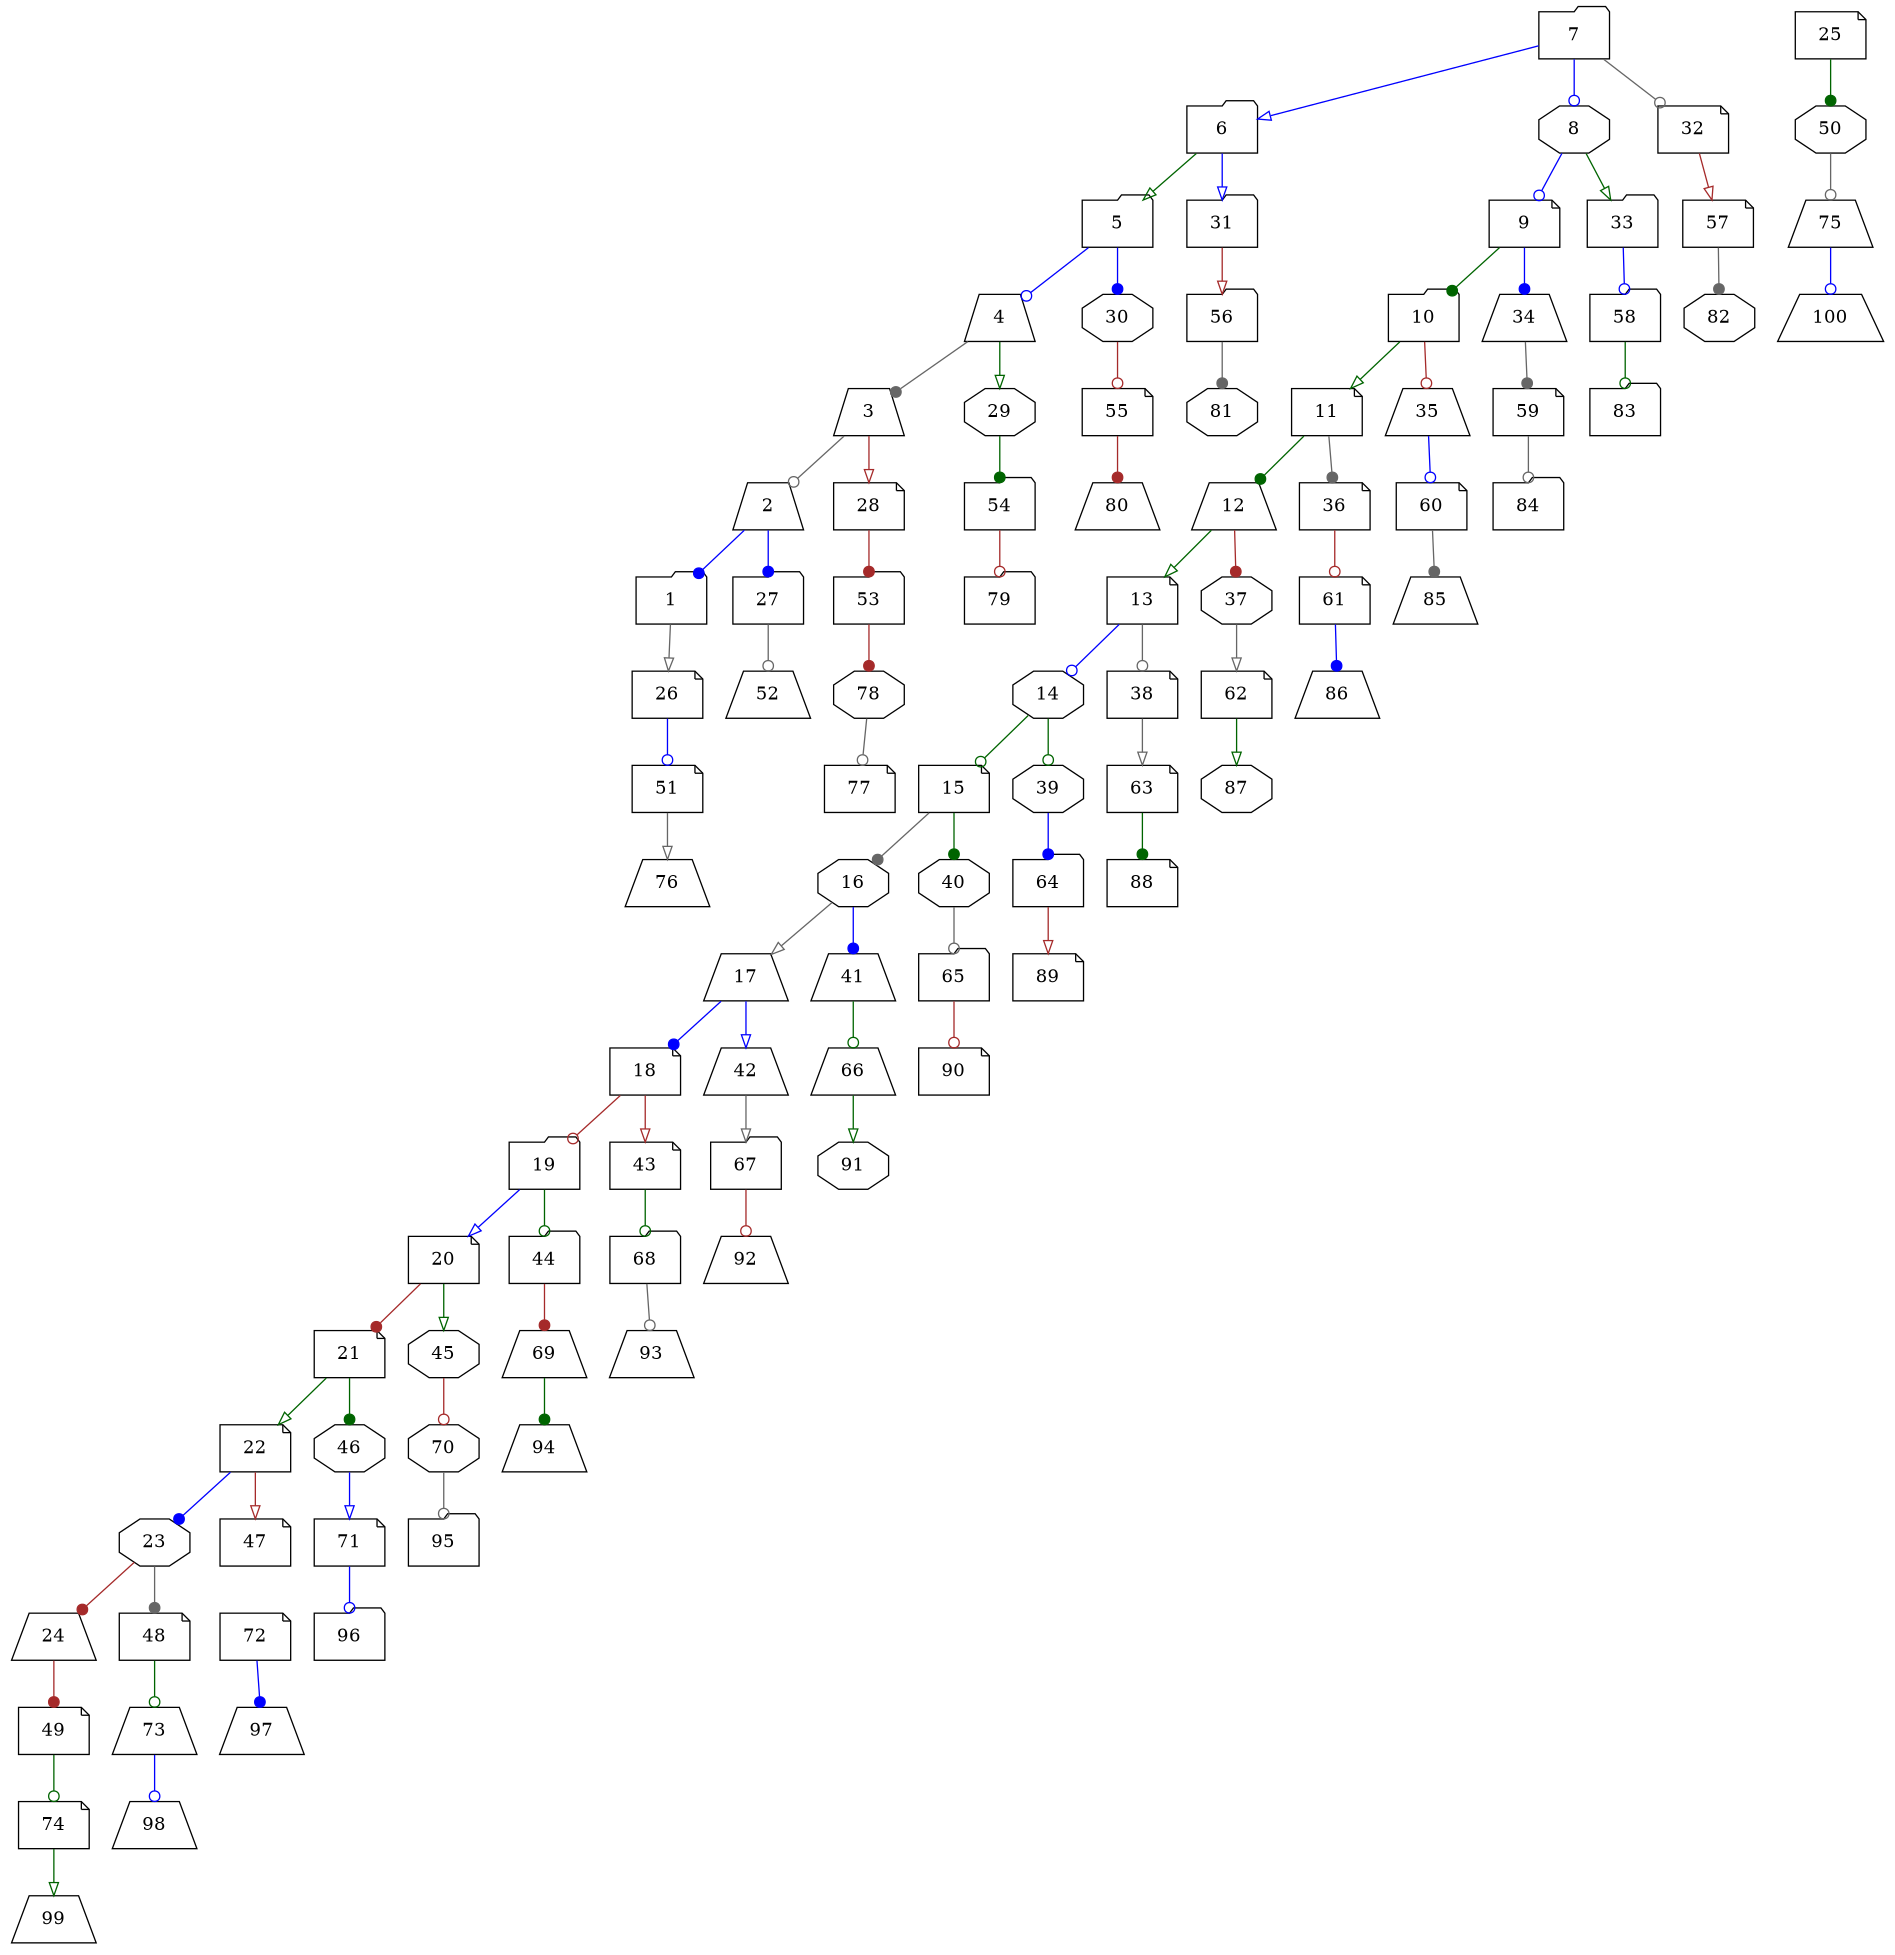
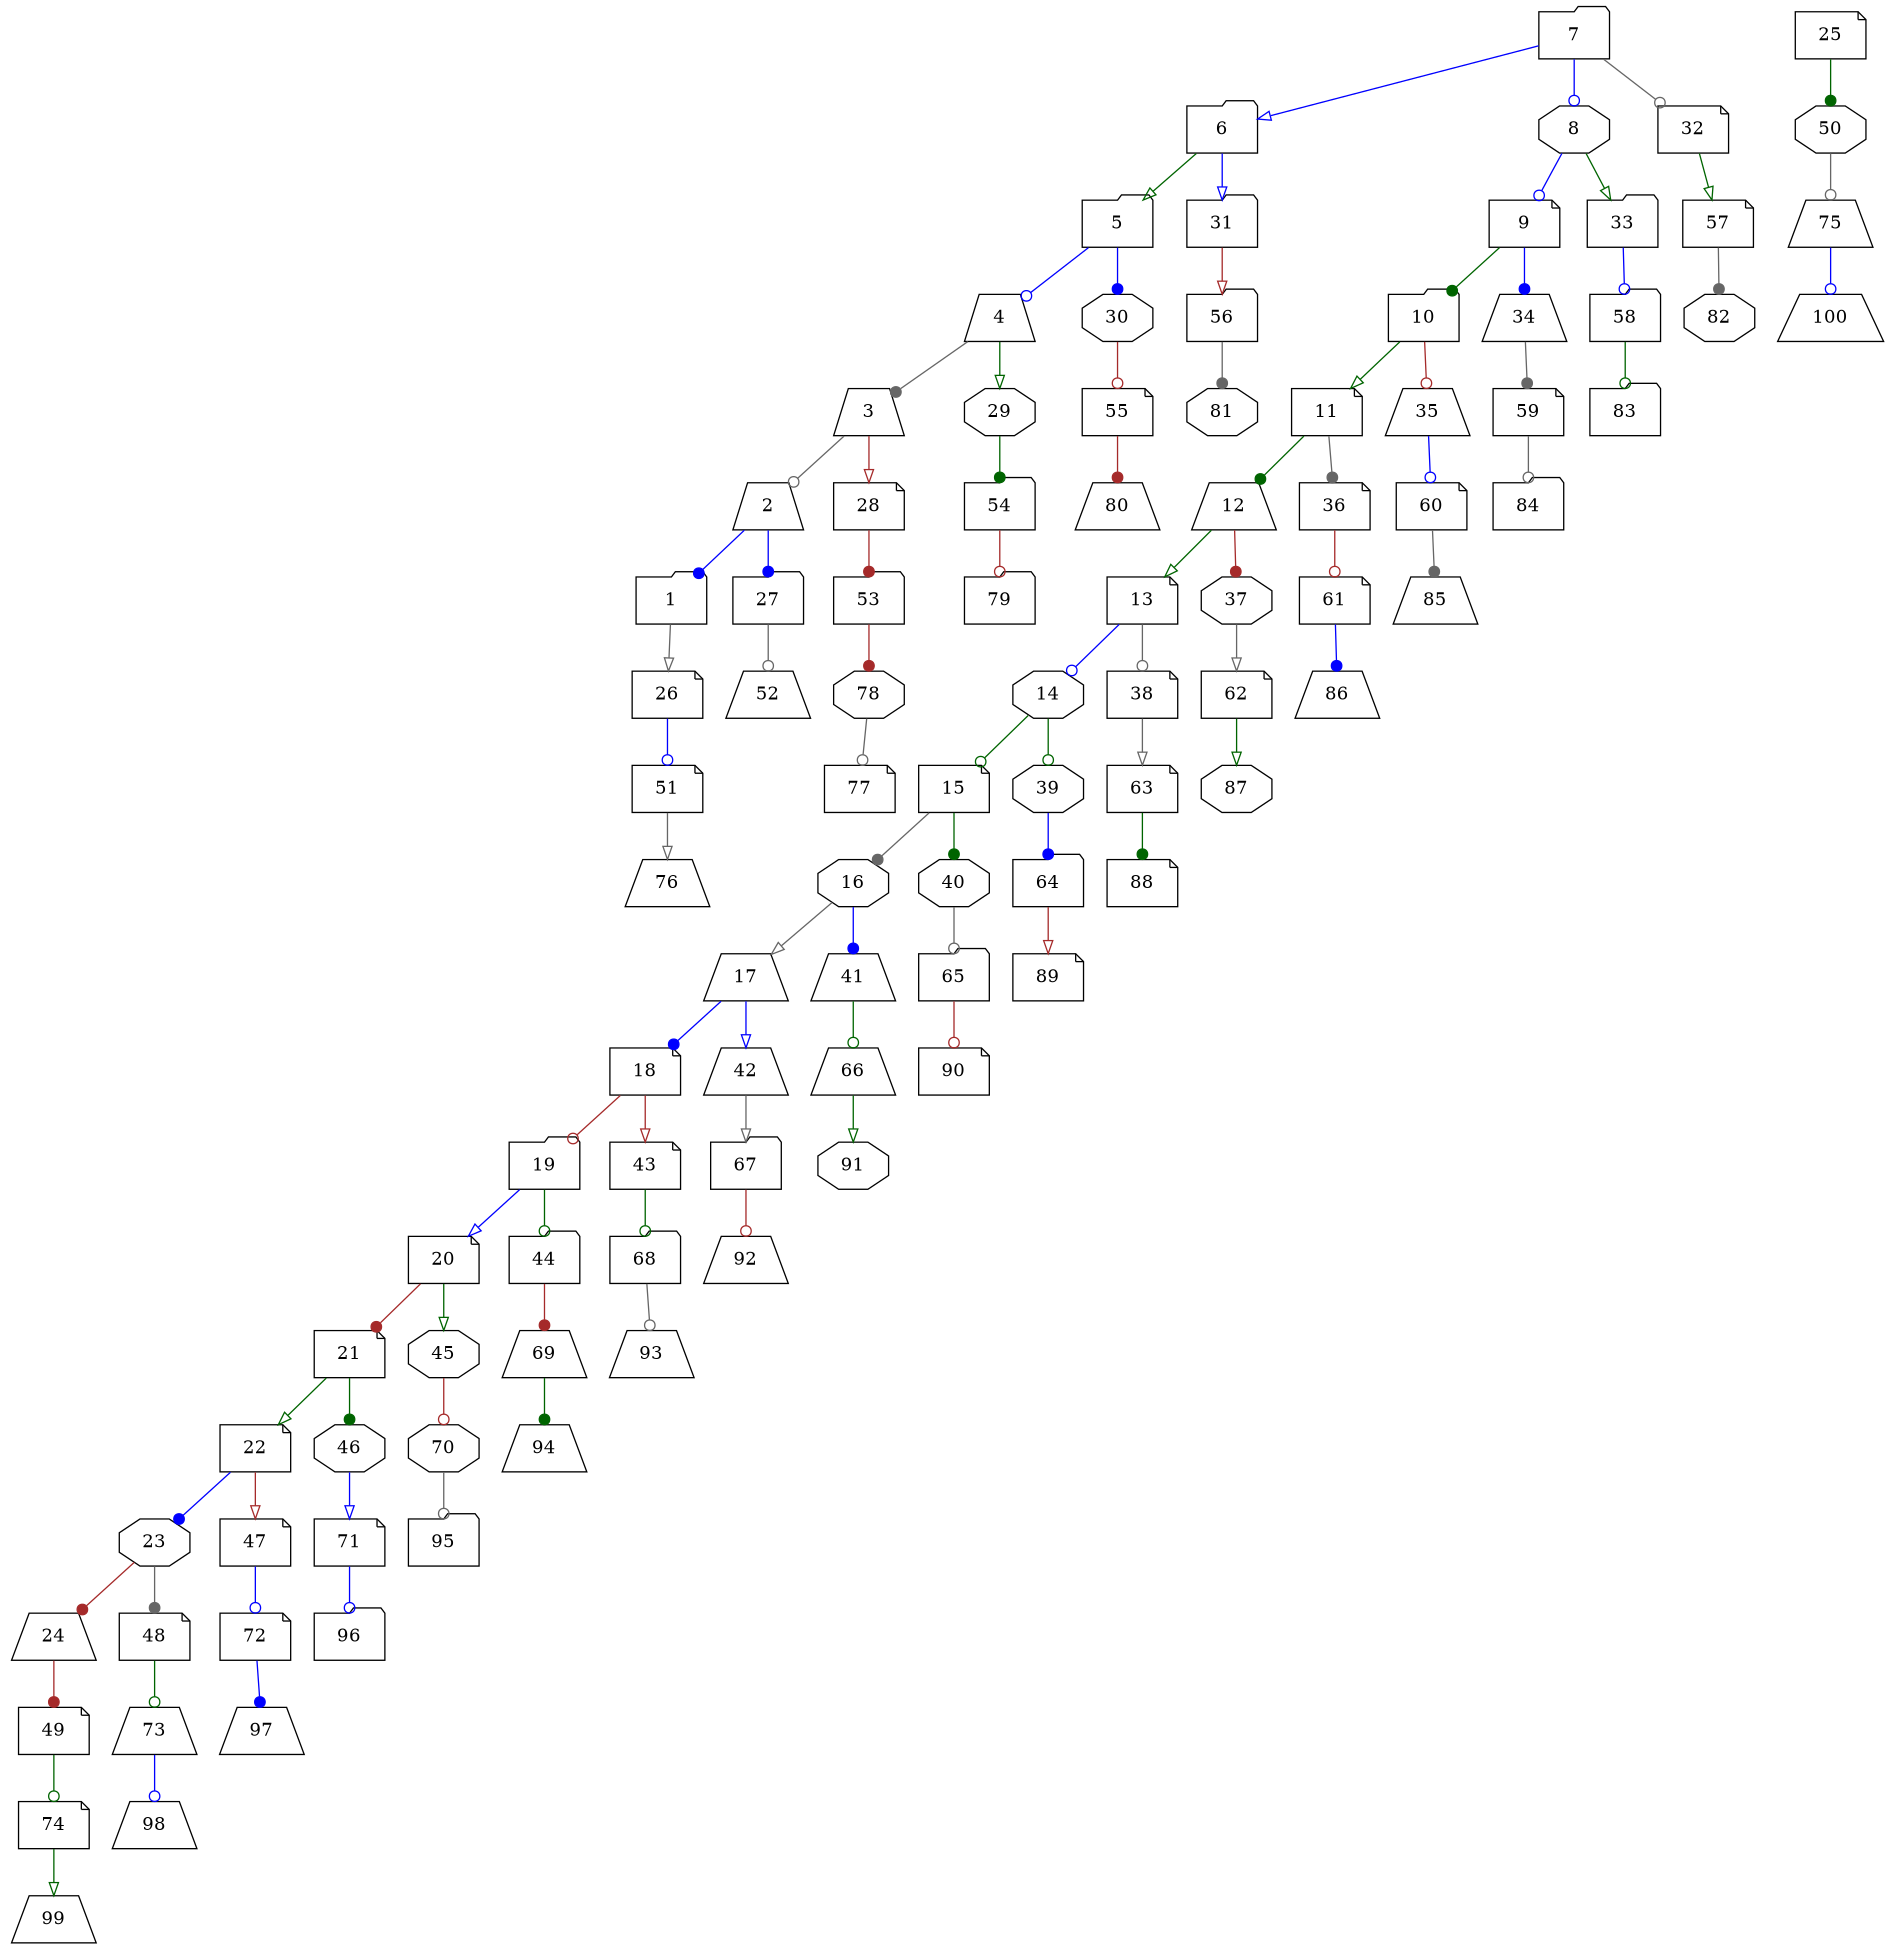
(1704, 170) -> (1704, 170)
none -> (255, 1584)
